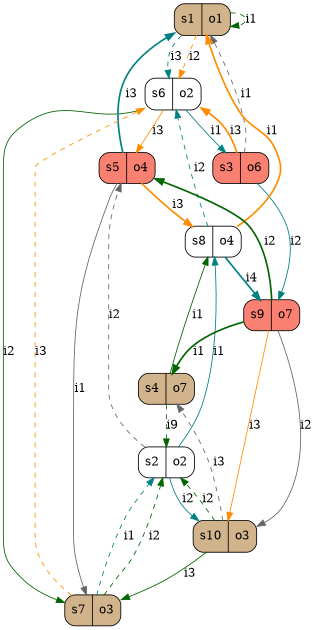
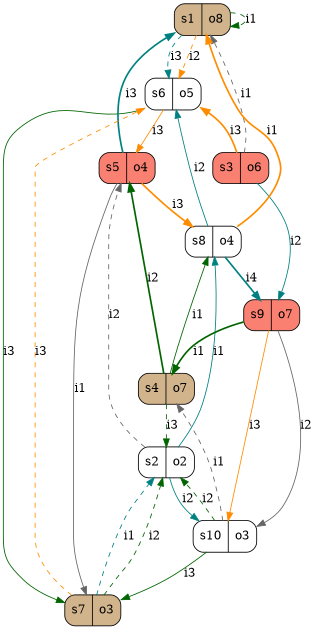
(216, 19) -> (216, 19)
(187, 94) -> (187, 94)
(202, 129) -> none
(191, 173) -> (191, 173)
(239, 217) -> (147, 283)
(9, 352) -> (9, 352)
(172, 426) -> (172, 426)
(219, 462) -> (219, 462)
(225, 536) -> (225, 536)
